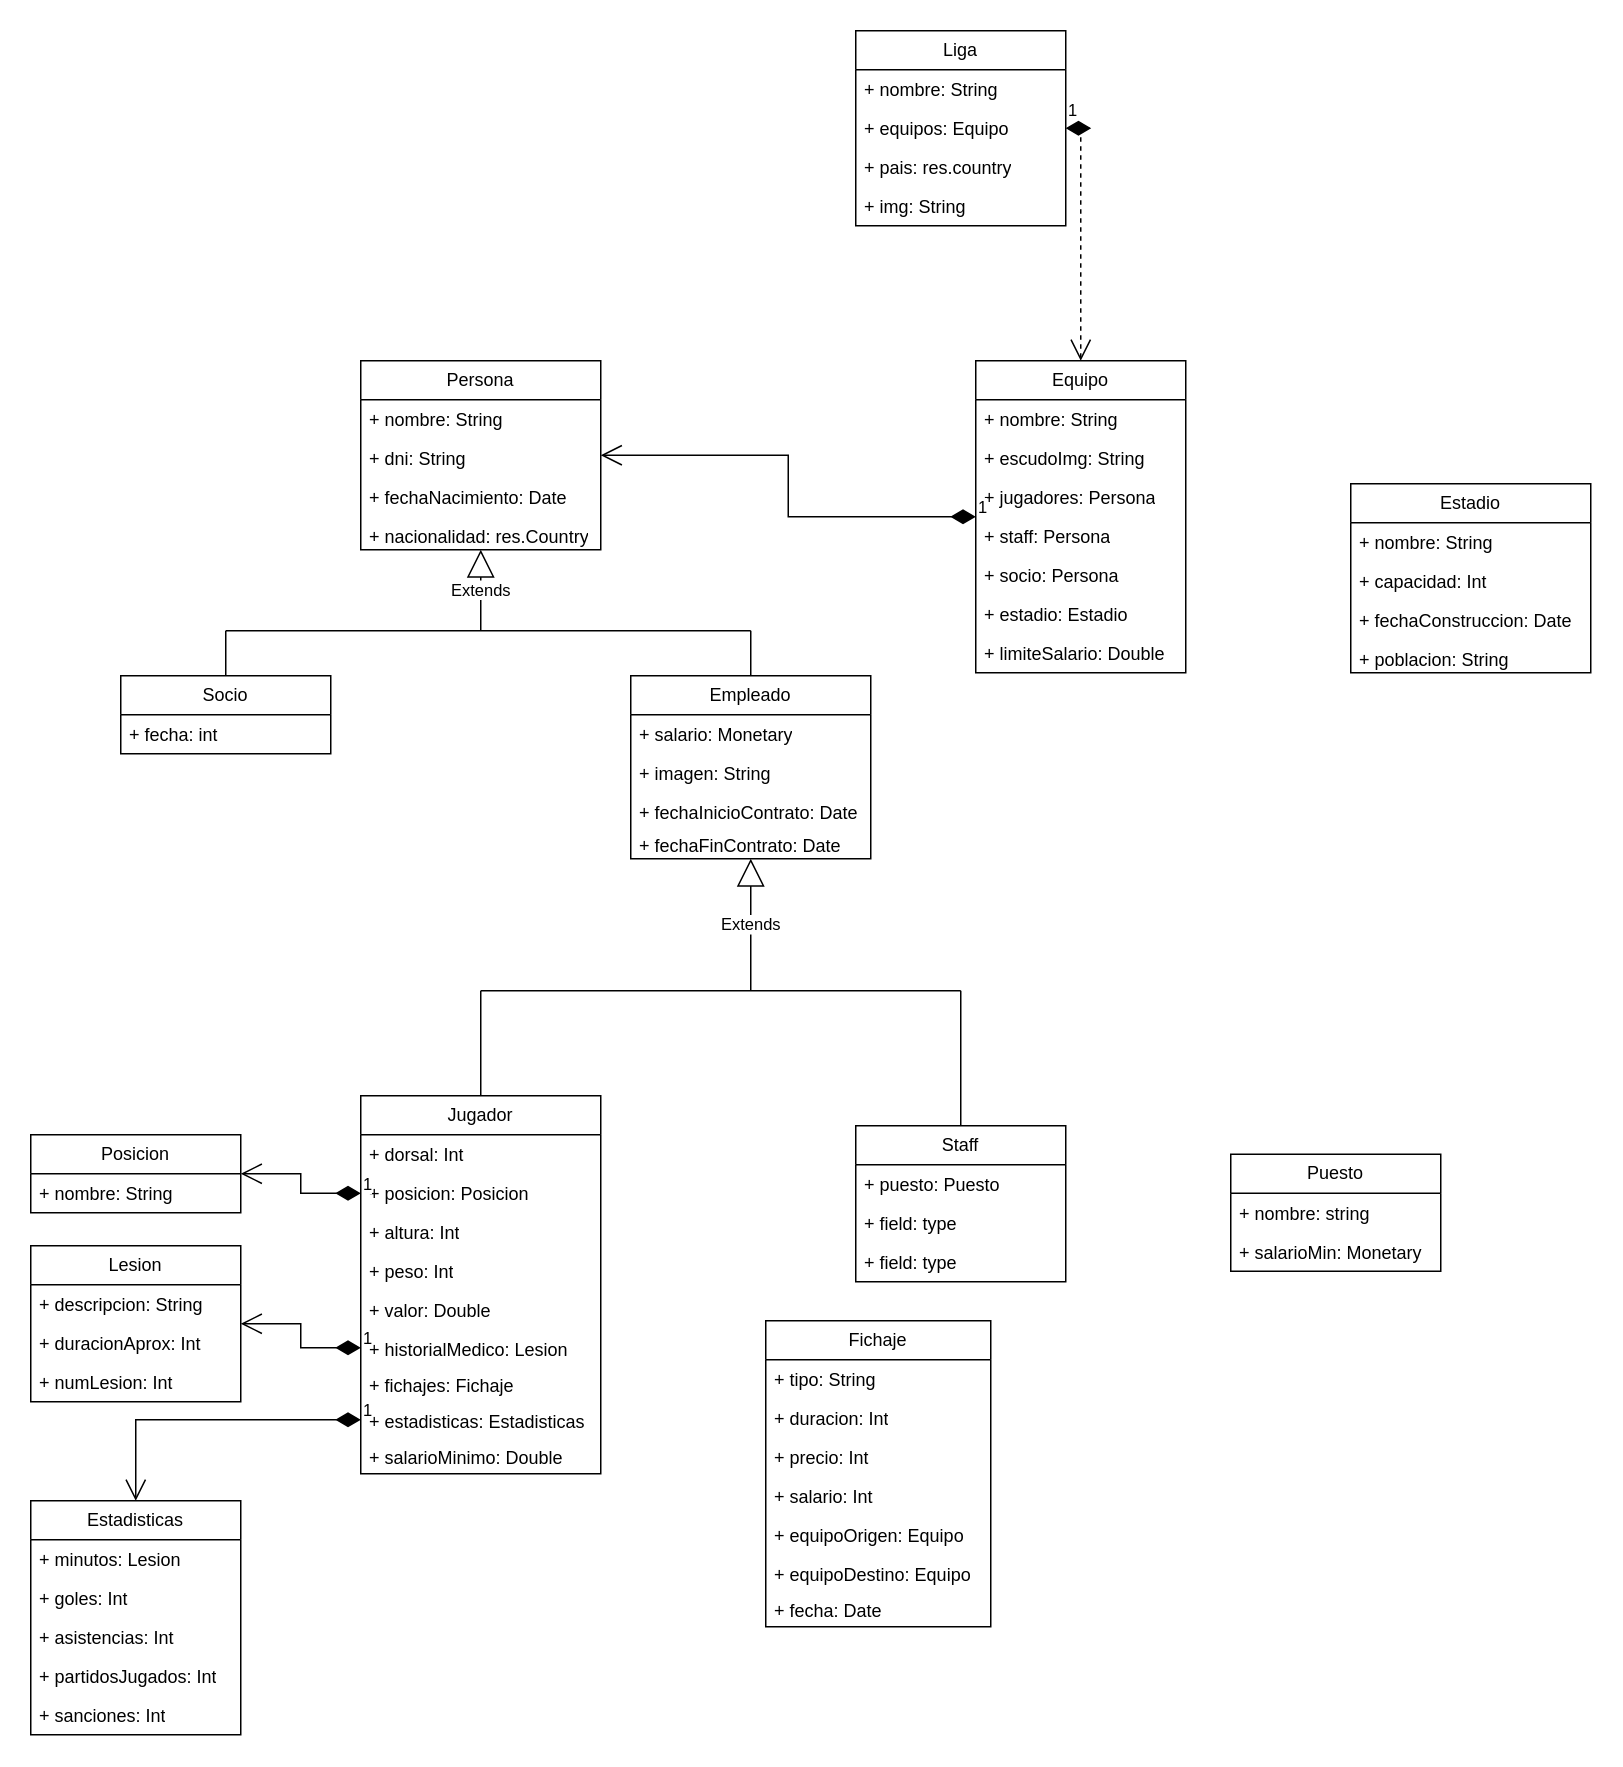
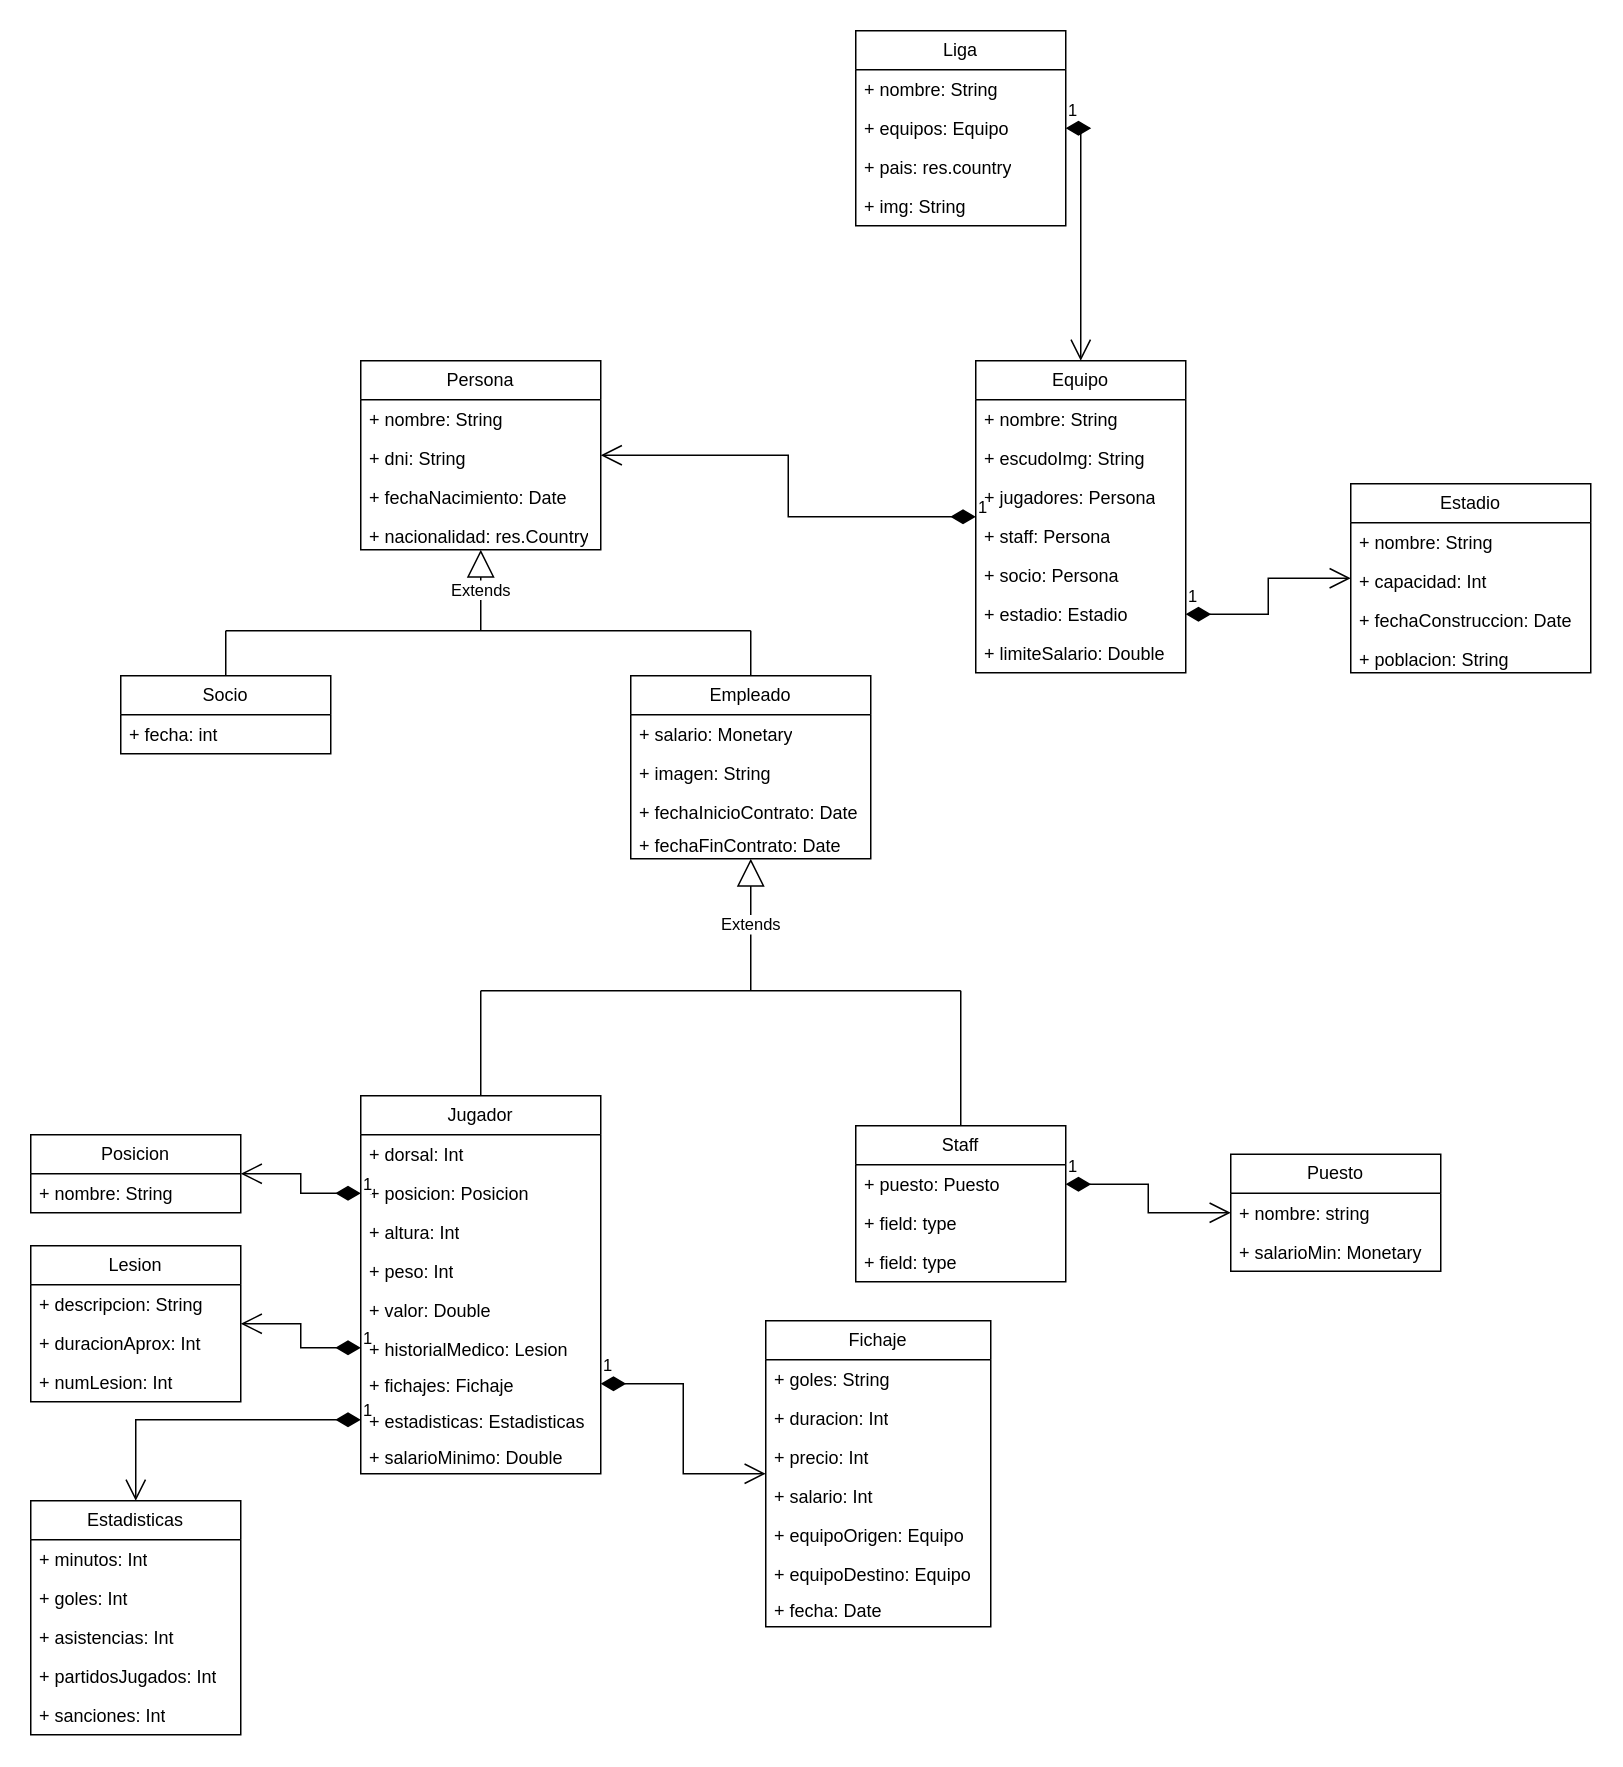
(1081, 243) -> (1081, 243)
none -> (1268, 586)
none -> (1148, 1209)
(834, 1381) -> (839, 1381)
none -> (683, 1439)
(114, 1561) -> (101, 1561)
